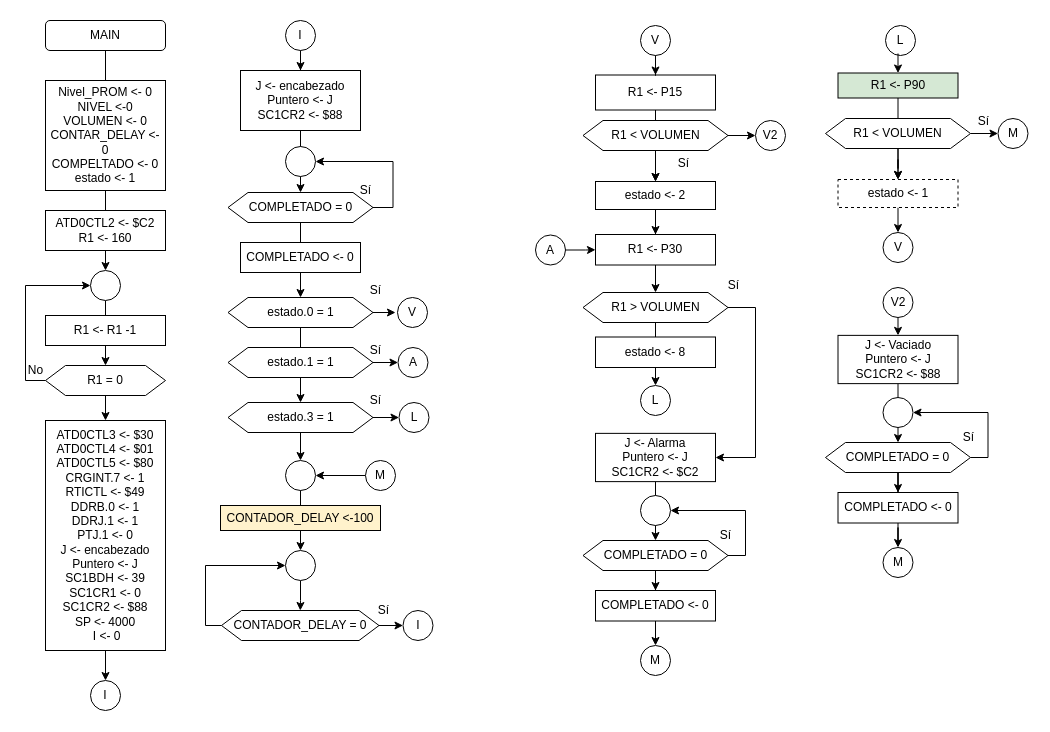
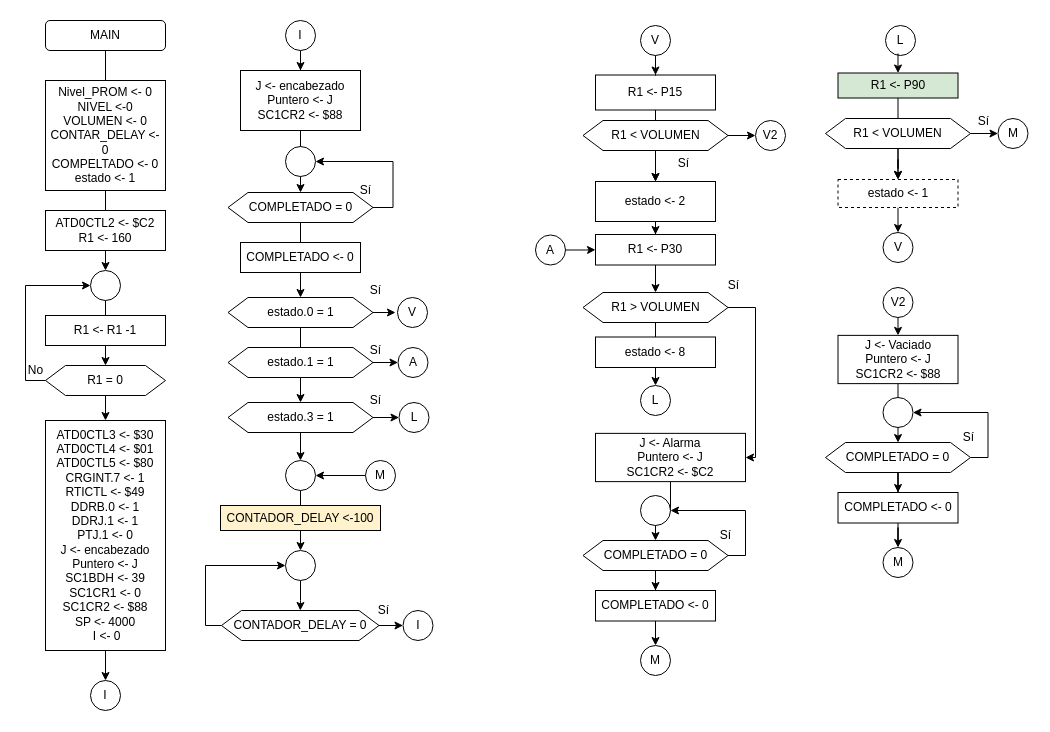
(656, 196) -> (656, 202)
(656, 457) -> (671, 457)
